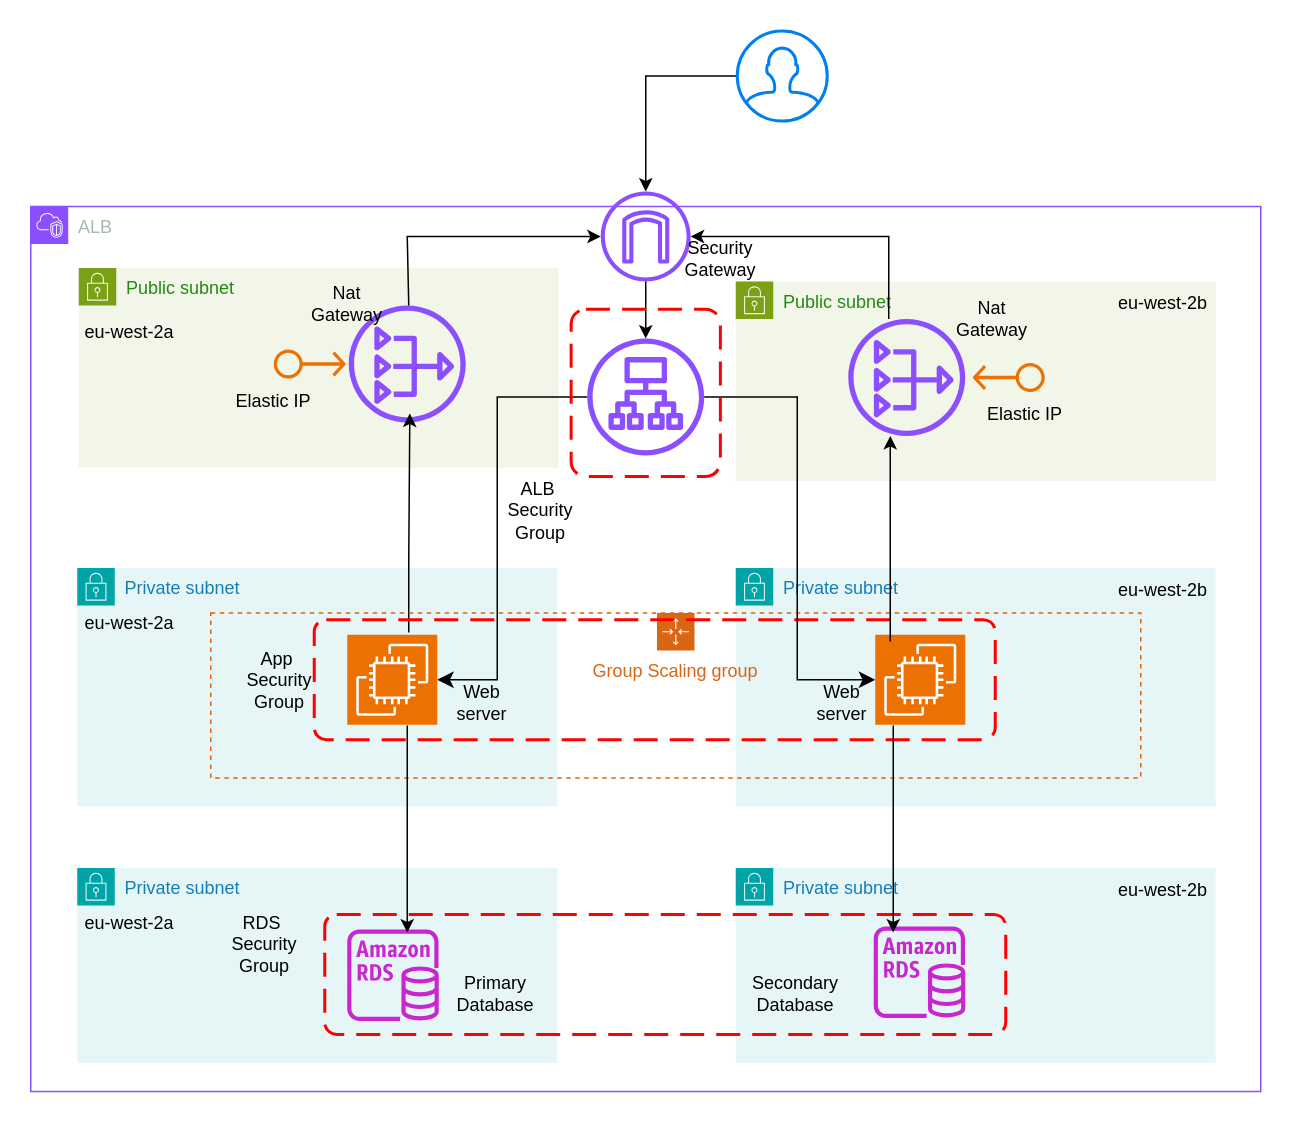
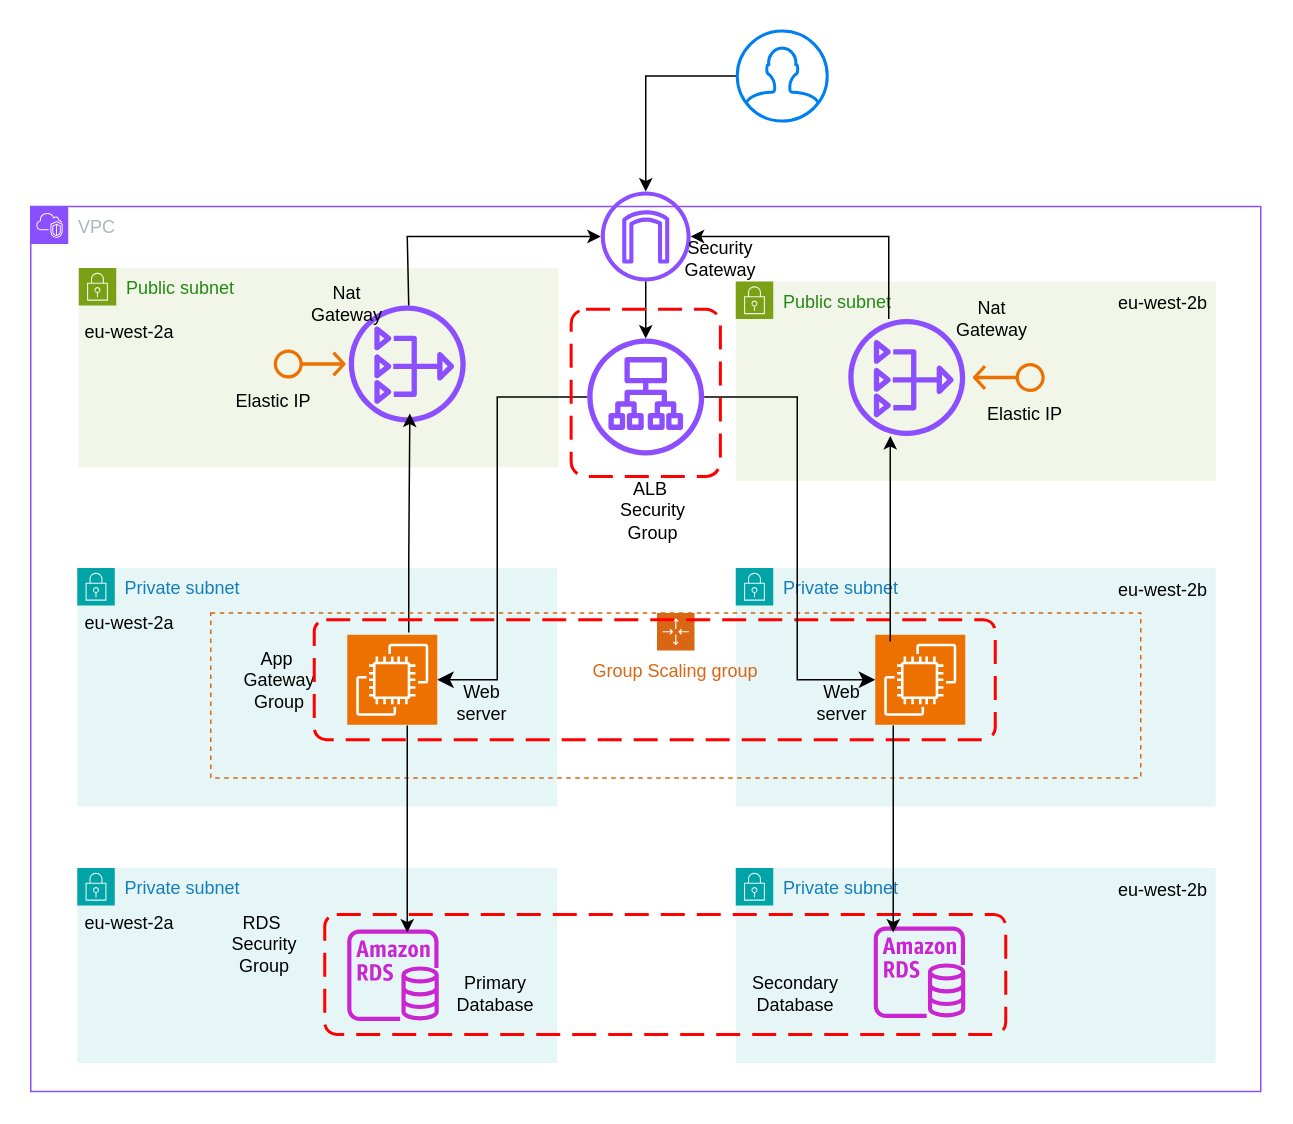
(94, 228) -> (94, 228)
(541, 511) -> (653, 511)
(280, 680) -> (280, 680)
